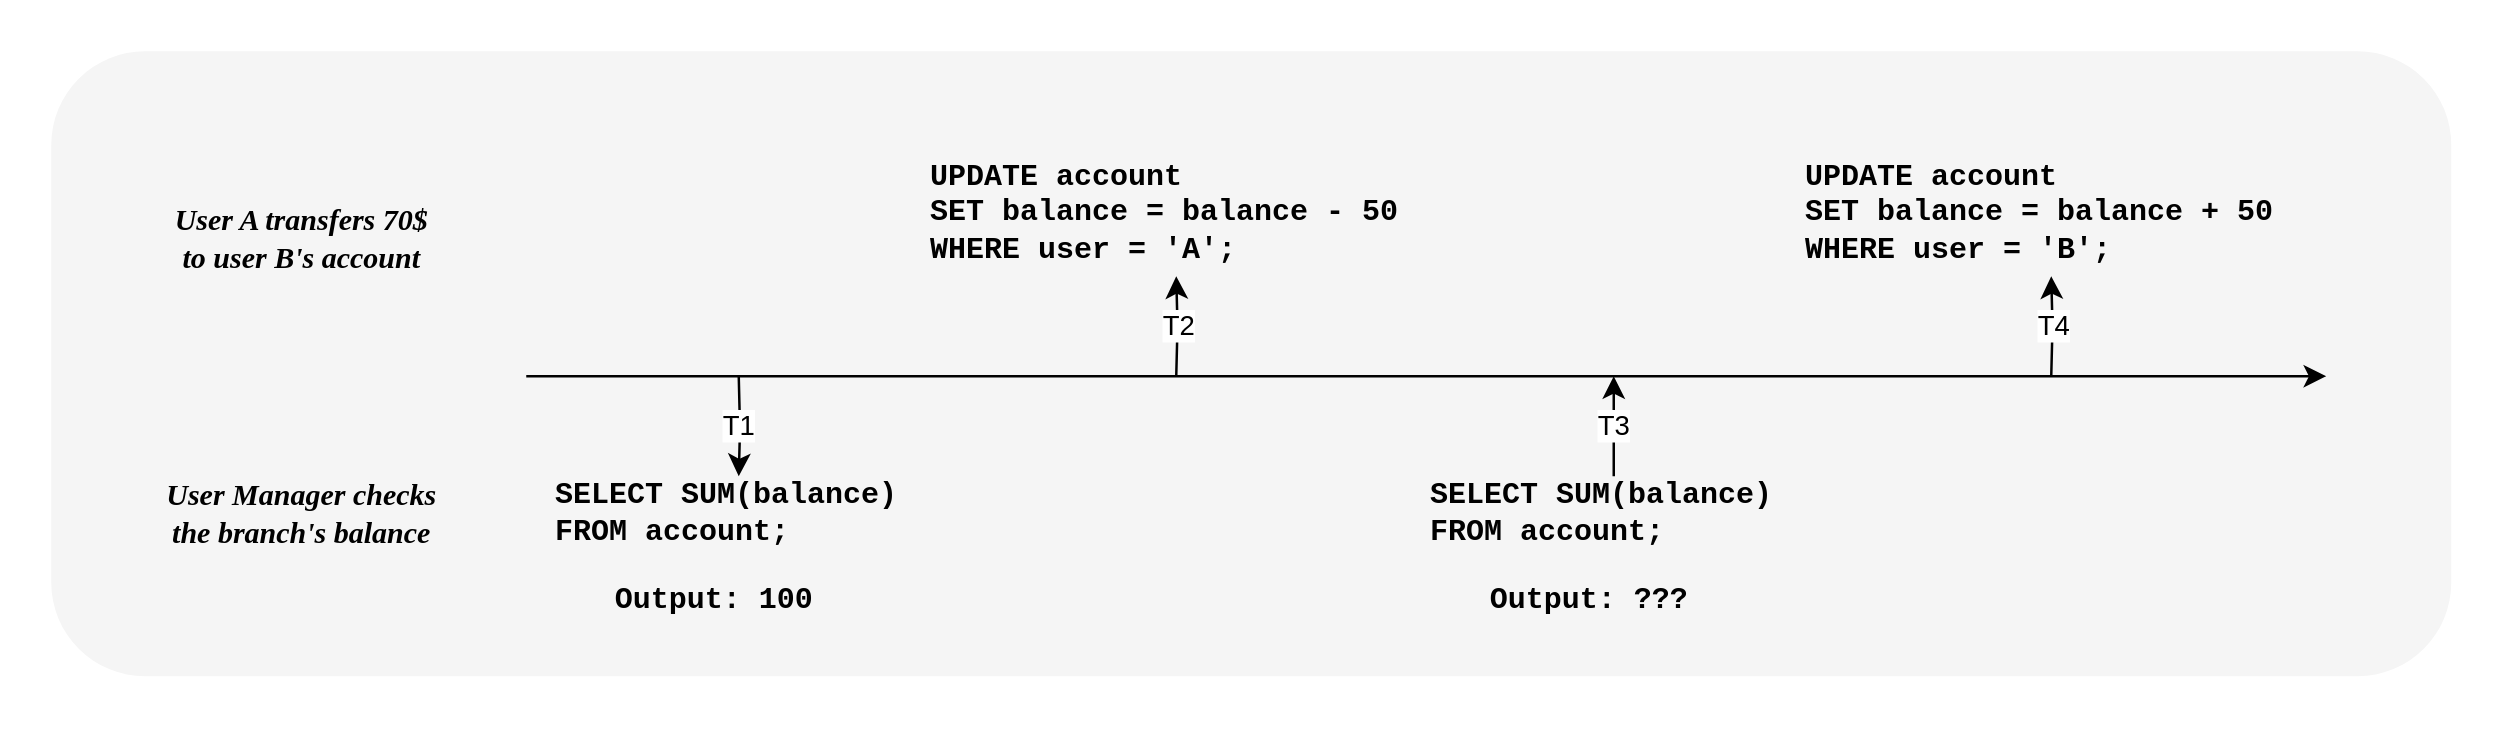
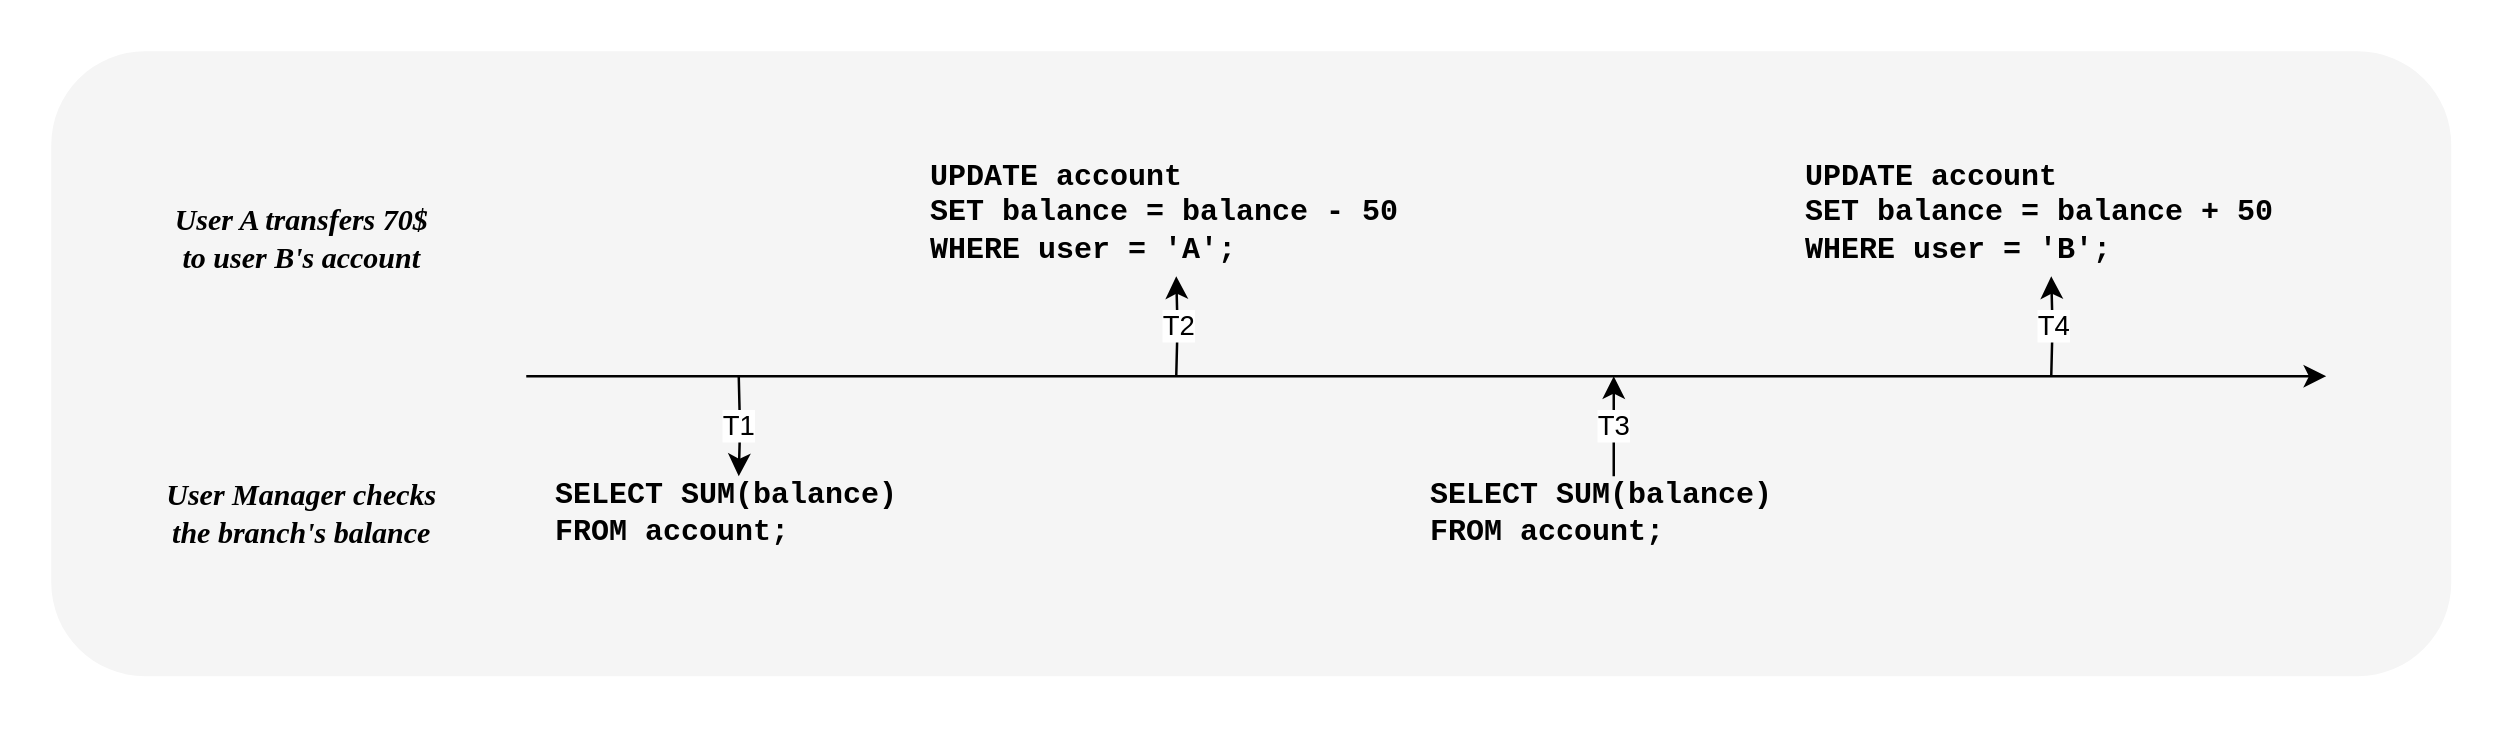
(714, 601) -> none
(1589, 601) -> none
